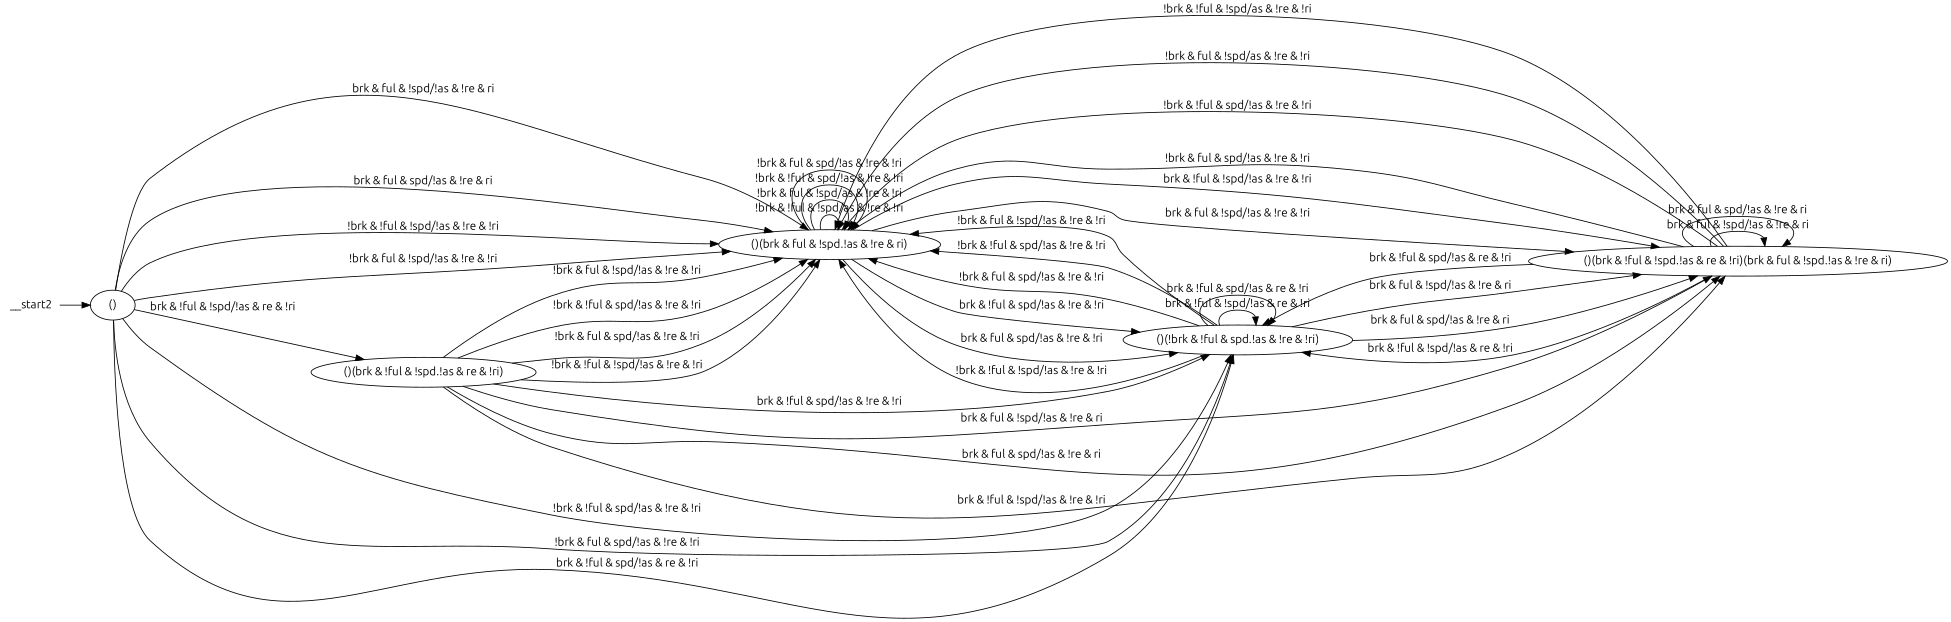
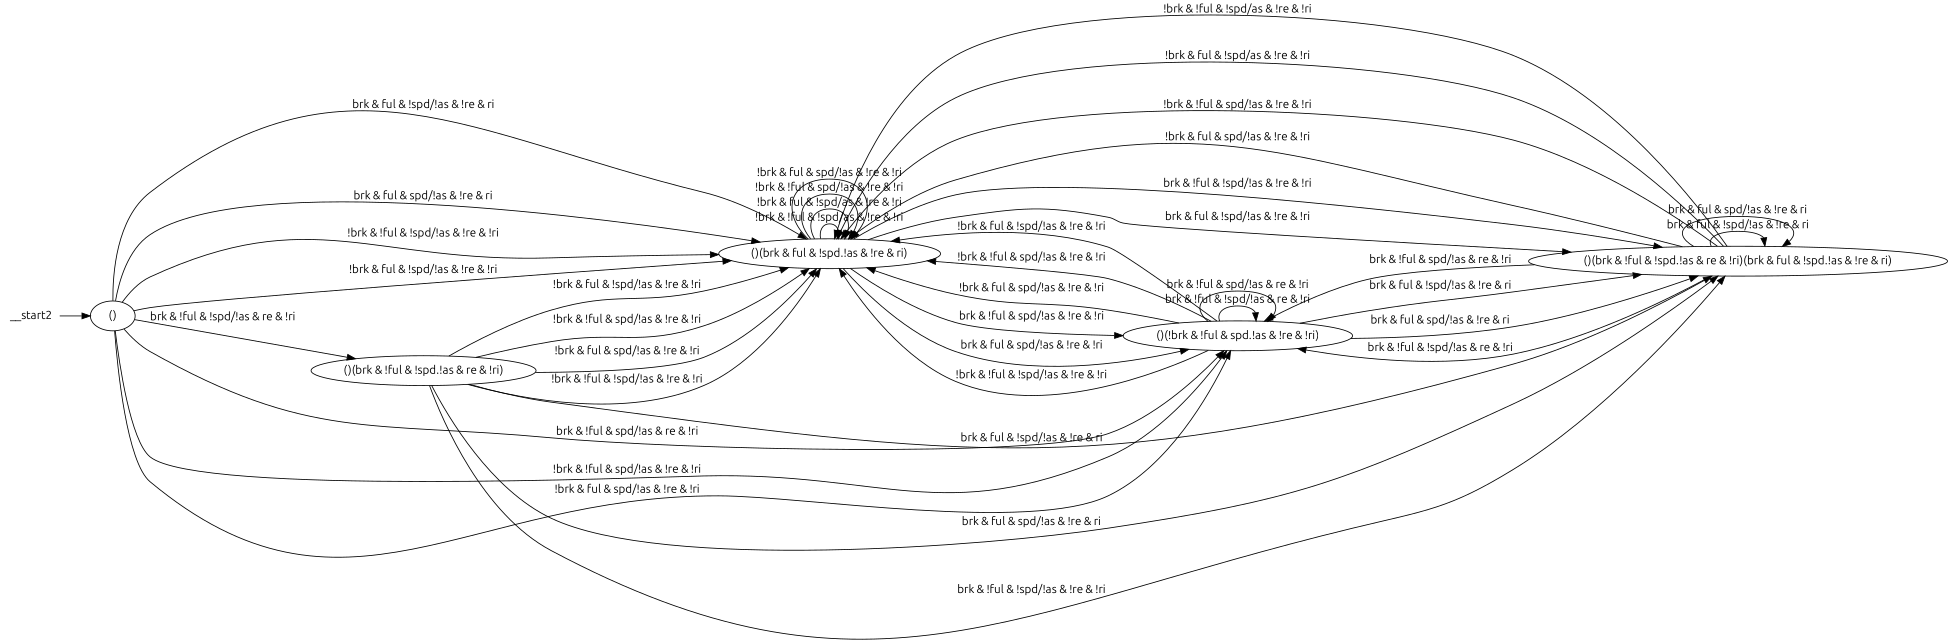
(851, 413) -> none
